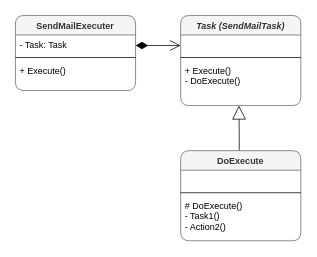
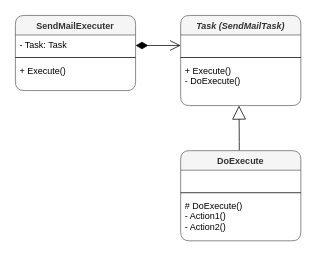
(216, 206) -> (216, 206)
